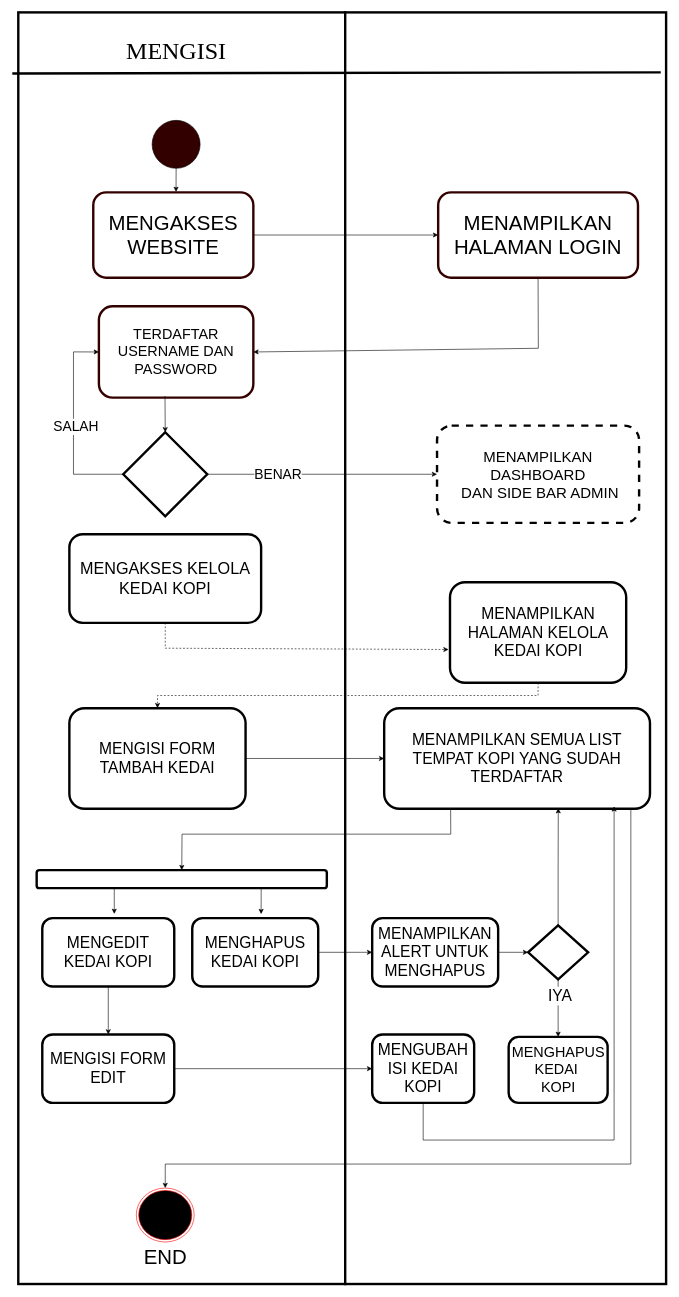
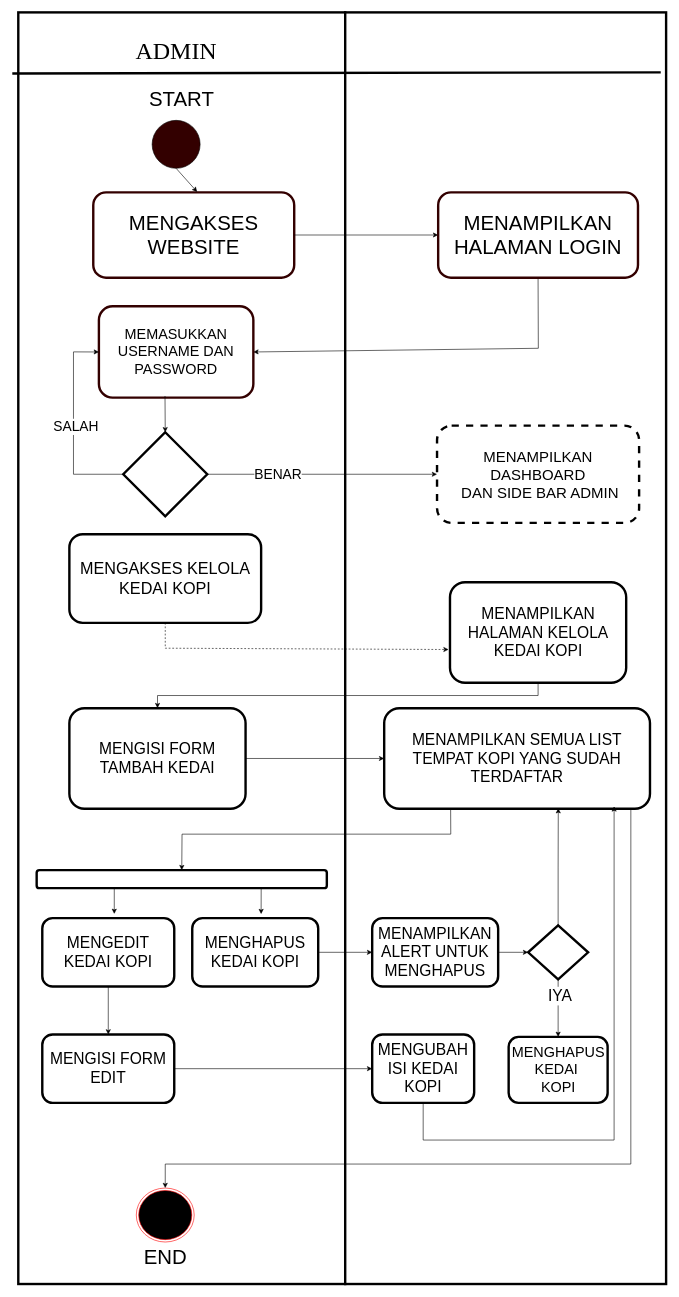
(176, 51) -> (176, 51)
none -> (182, 99)
(173, 235) -> (194, 235)
(176, 352) -> (176, 352)
(351, 696) -> (351, 696)
